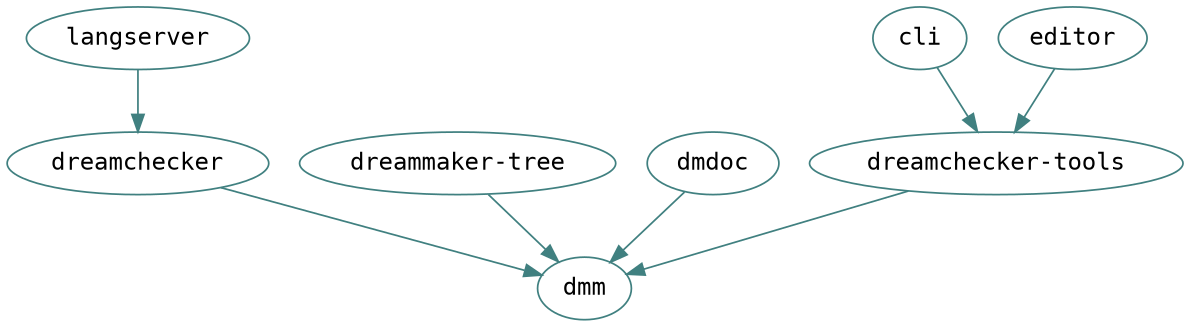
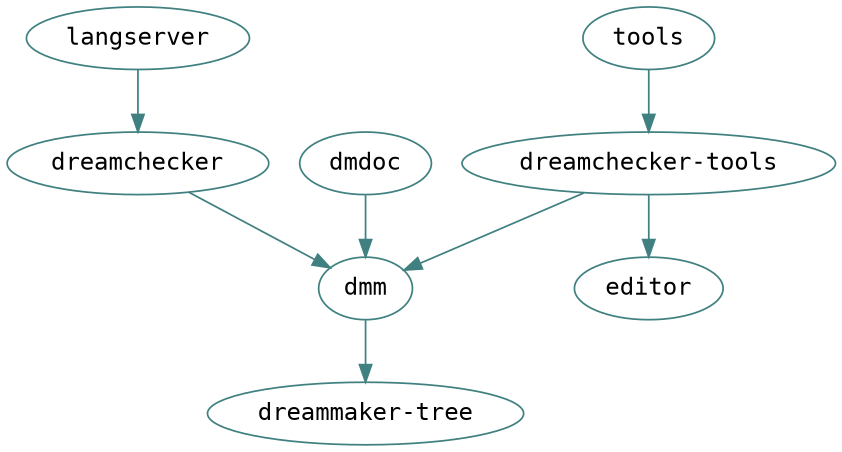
(920, 38) -> (649, 38)
(1039, 93) -> (649, 217)
(517, 222) -> (366, 342)
